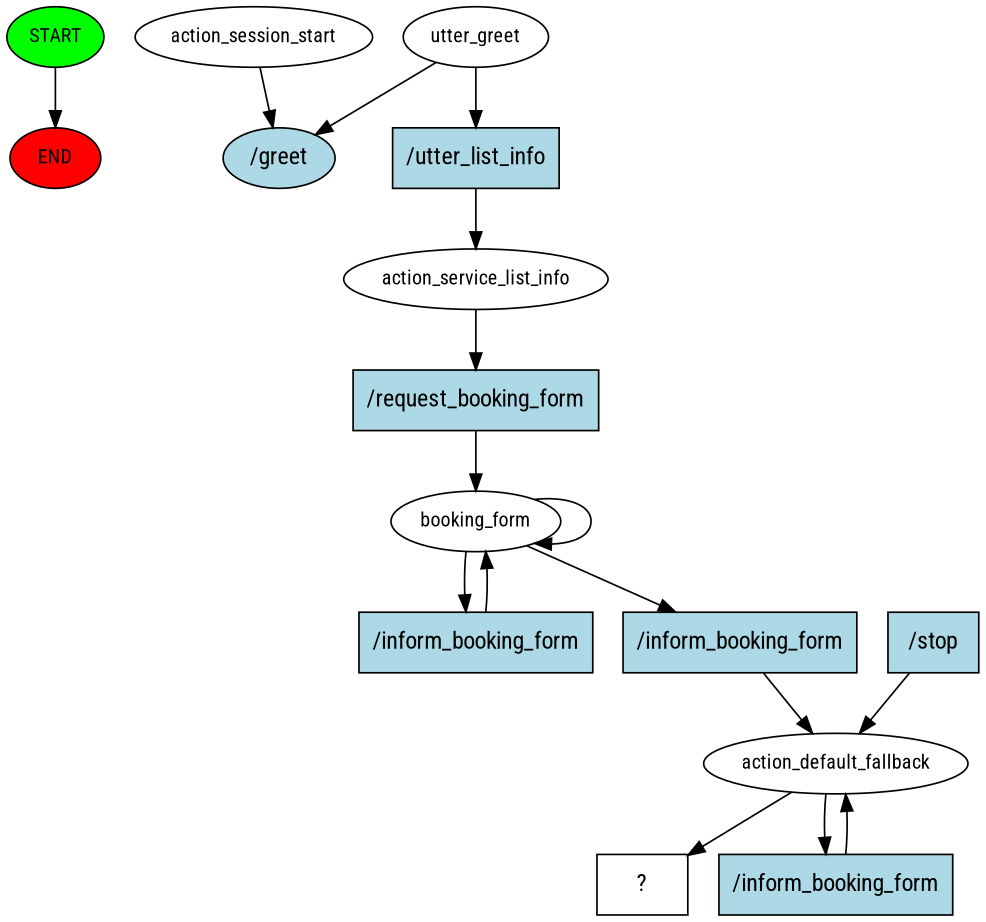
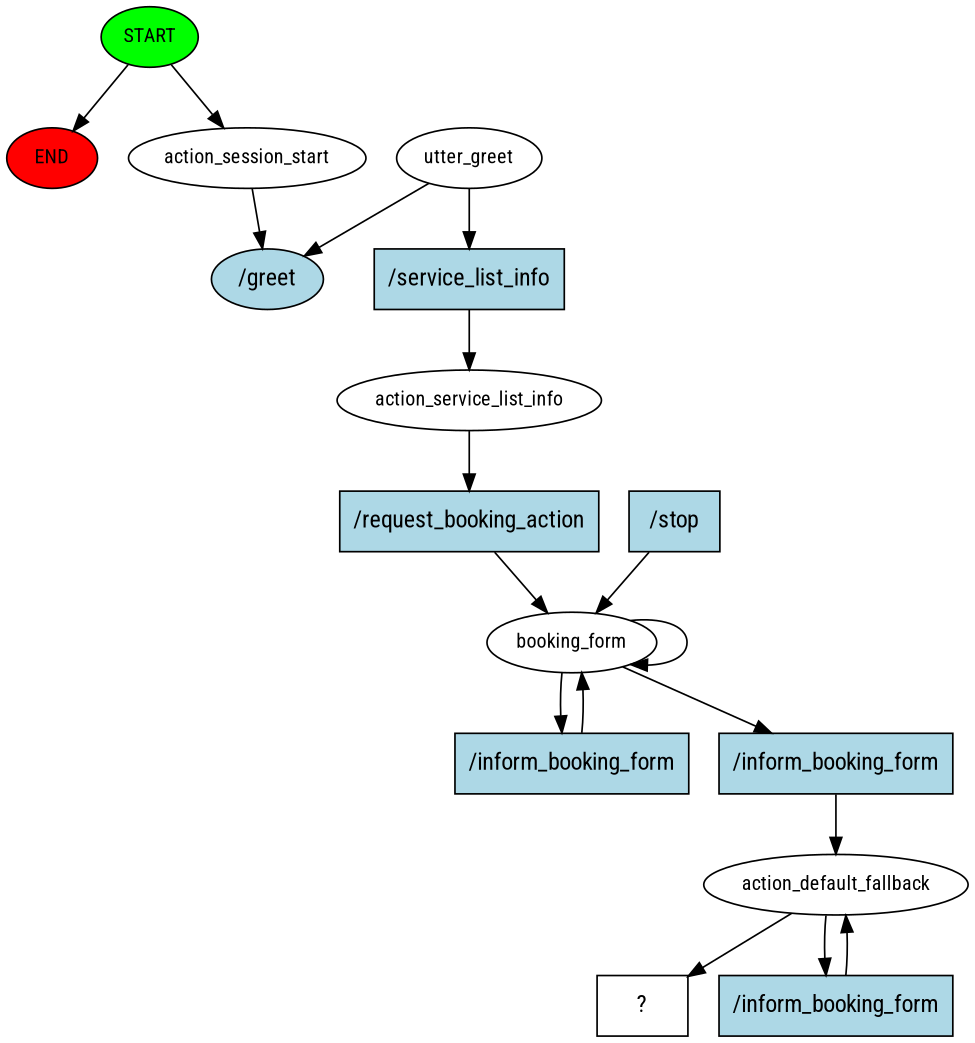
none -> (192, 90)
(476, 158) -> (469, 279)
(476, 400) -> (469, 521)
(890, 697) -> (628, 576)
